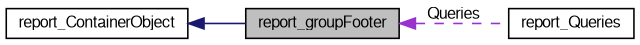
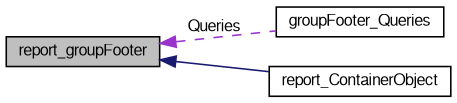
(225, 23) -> (222, 67)
(571, 23) -> (360, 22)
